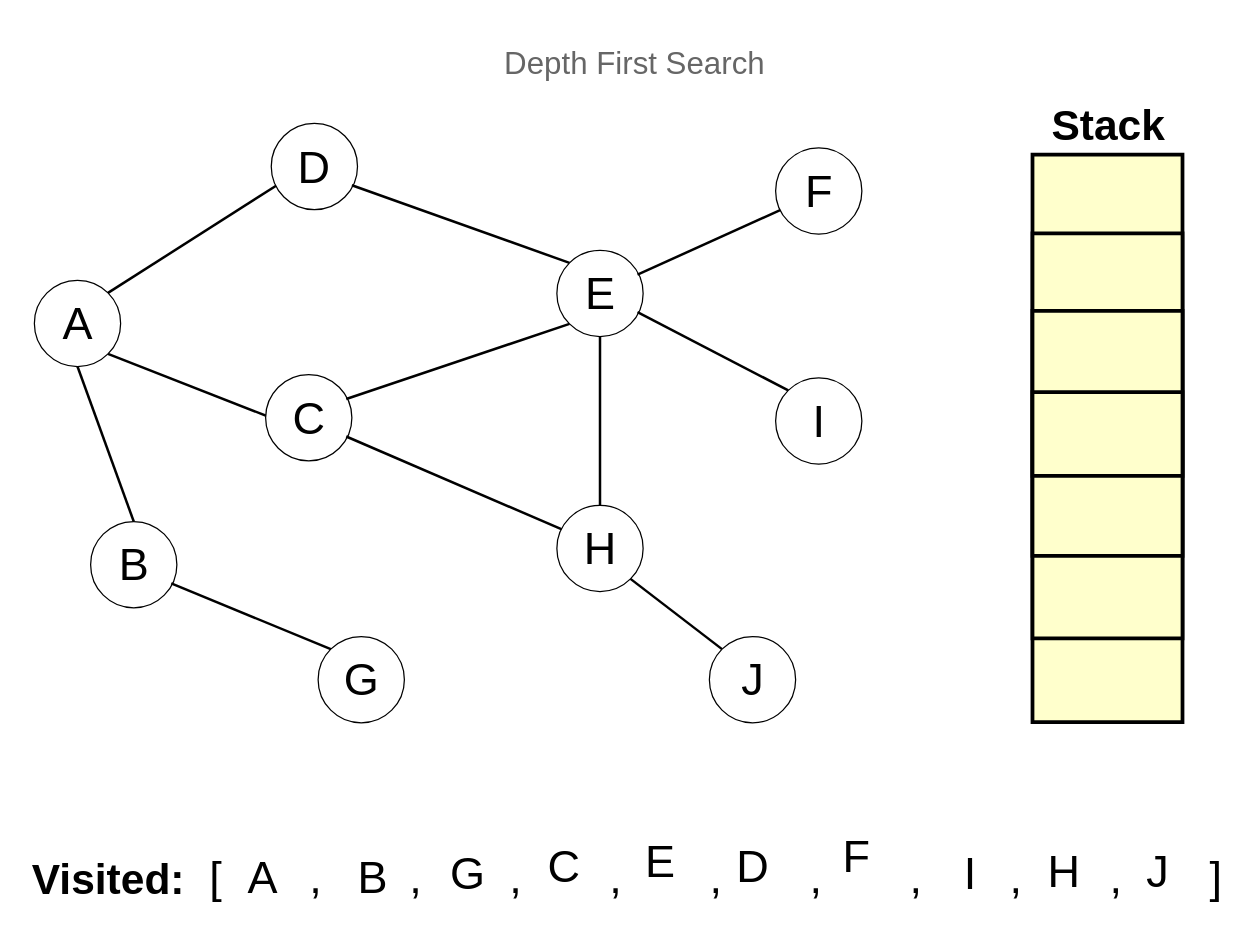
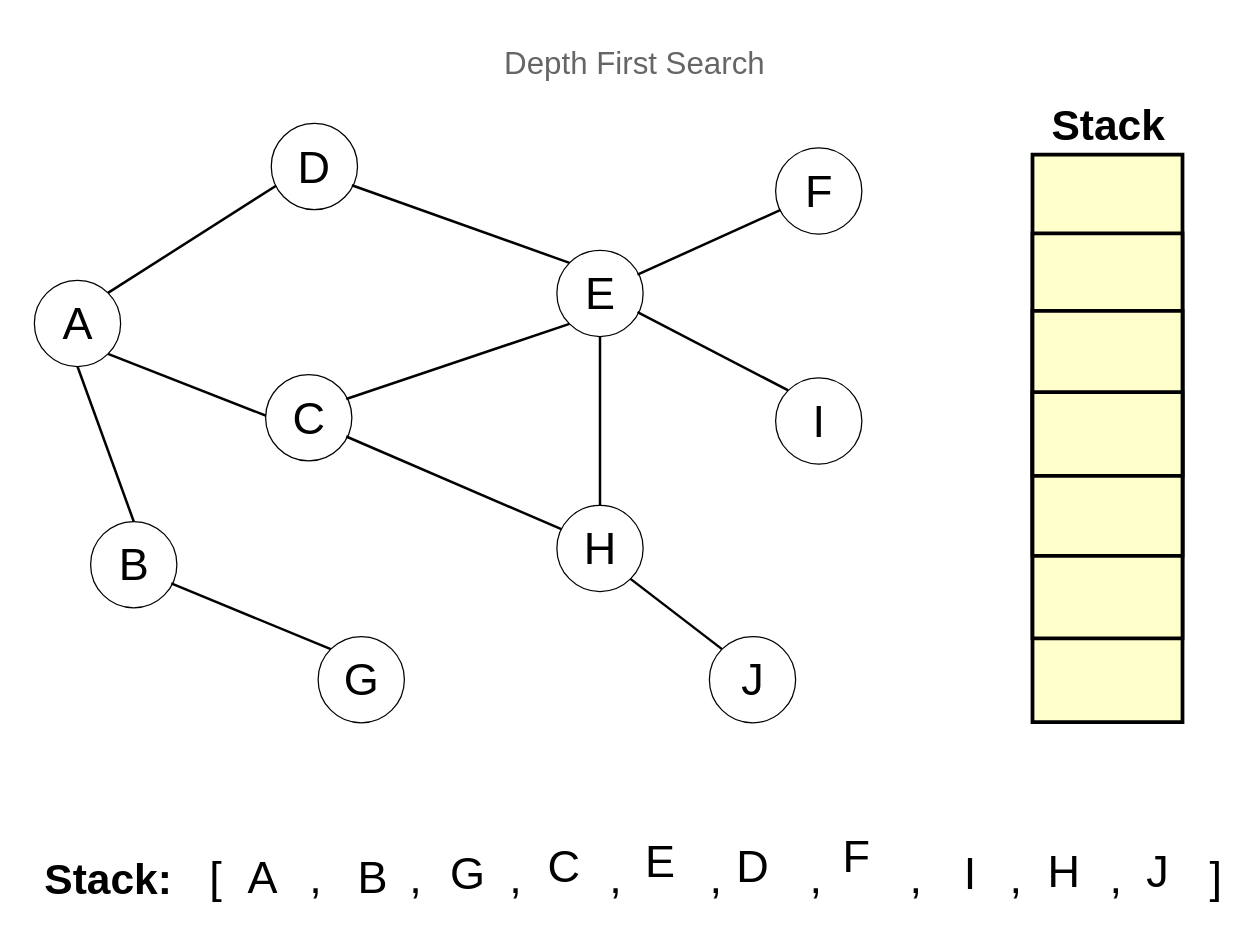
(109, 879) -> (109, 879)
